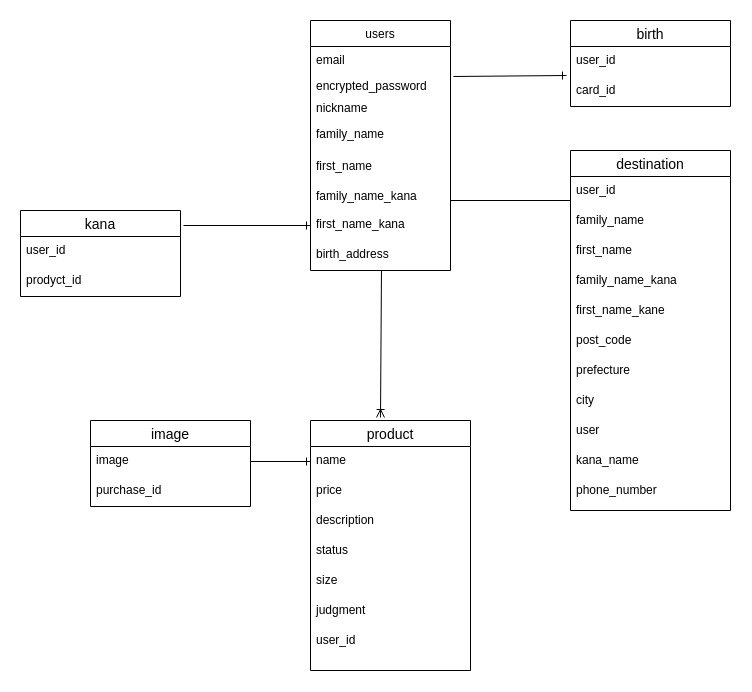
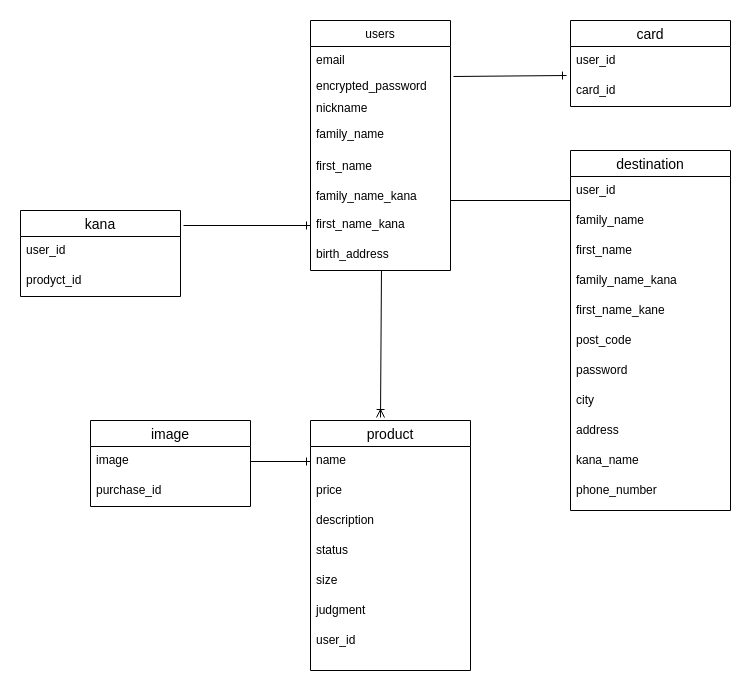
(650, 34) -> (650, 34)
(610, 370) -> (603, 370)
(589, 430) -> (600, 430)
